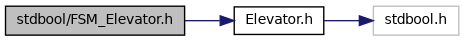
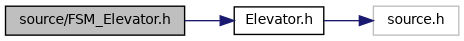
(95, 21) -> (95, 21)
(416, 21) -> (416, 21)
